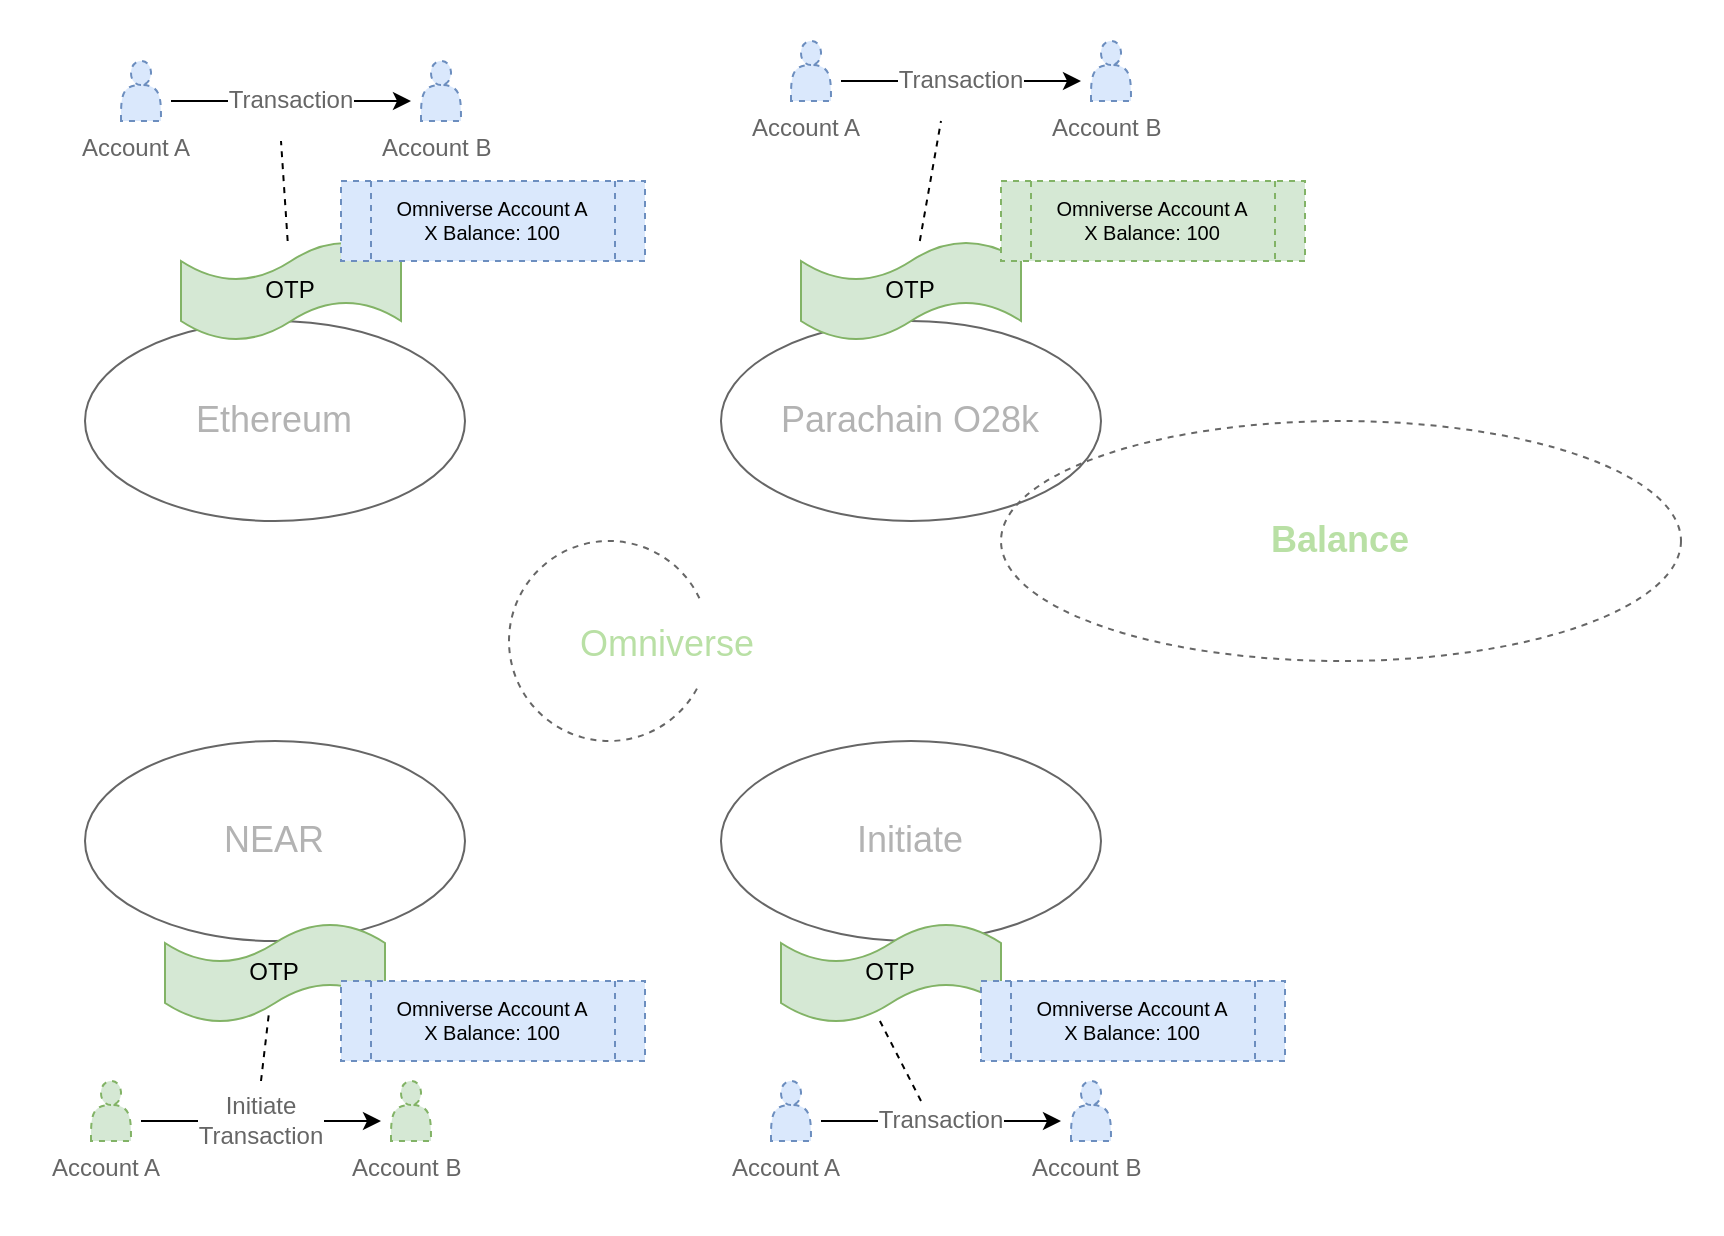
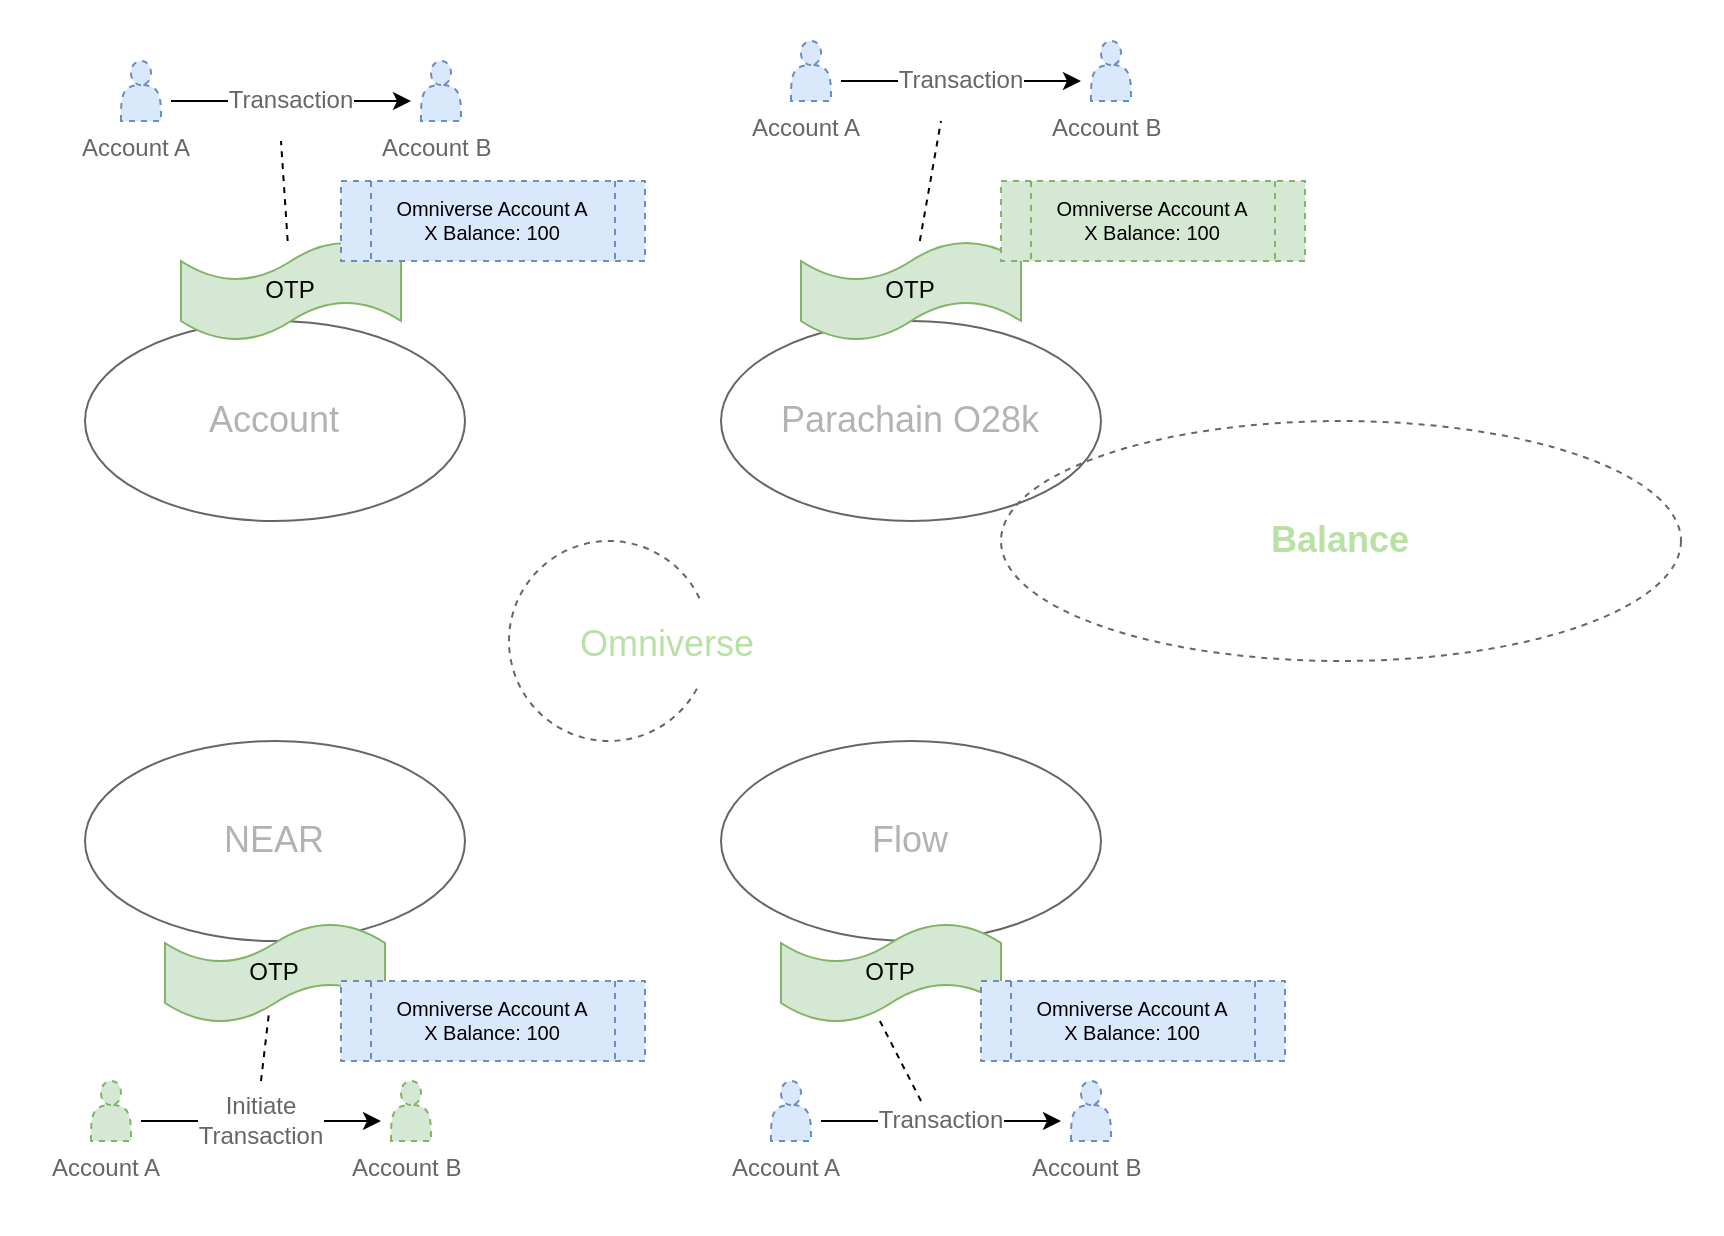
(275, 421) -> (275, 421)
(911, 841) -> (911, 841)
